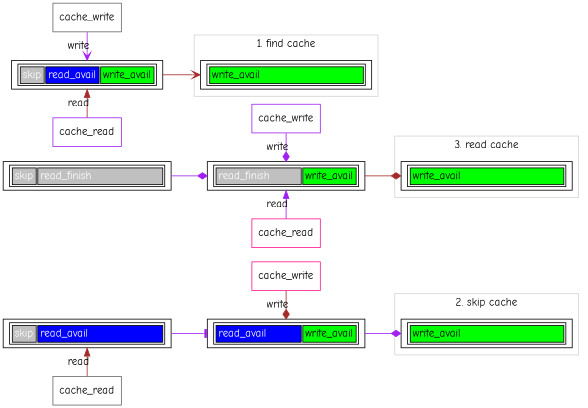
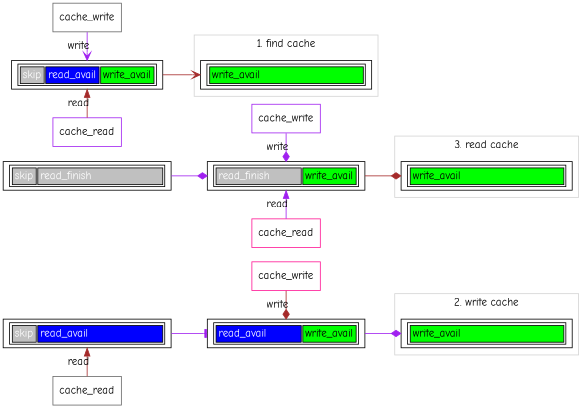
(487, 303) -> (487, 303)
